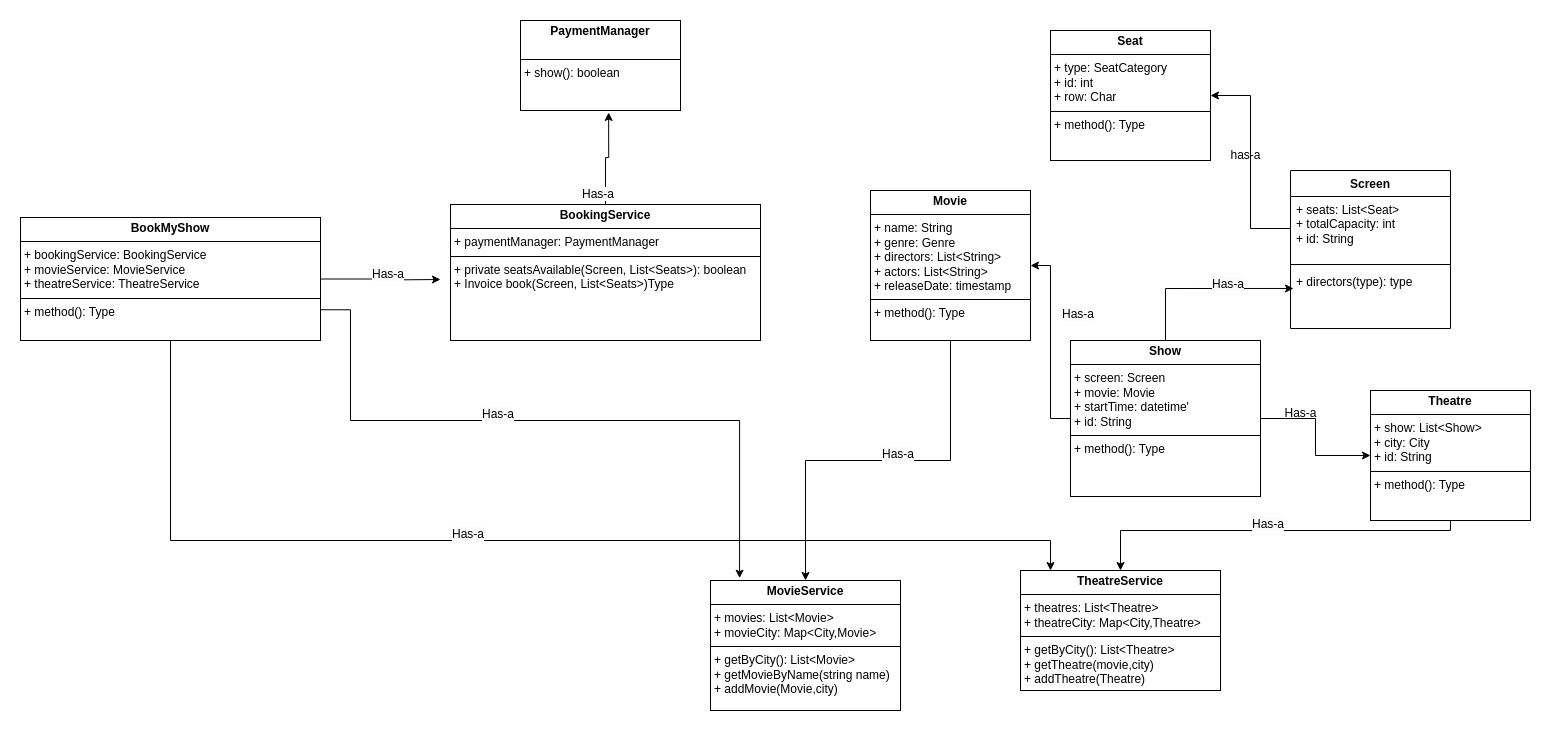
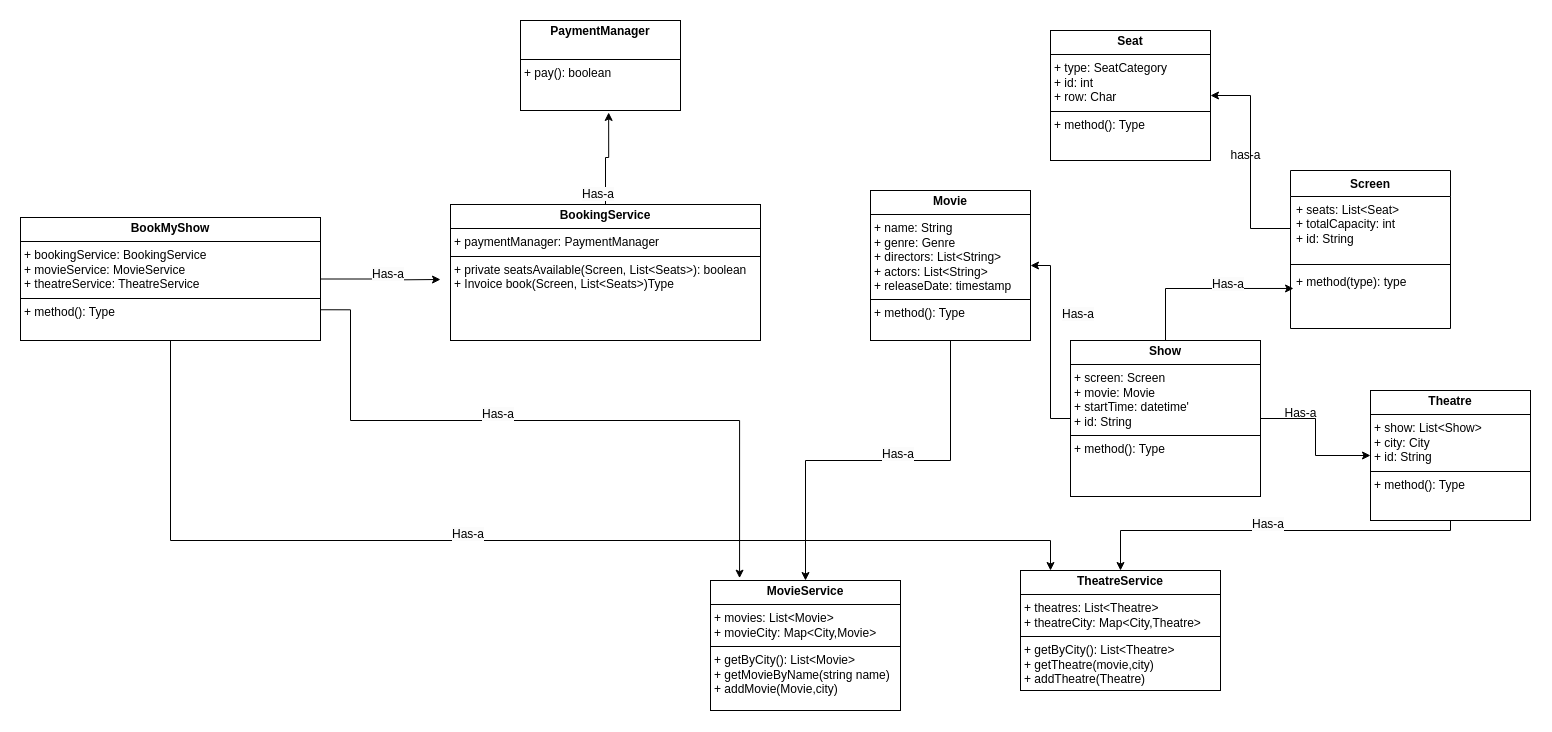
(571, 35) -> (568, 35)
(1368, 283) -> (1359, 283)
